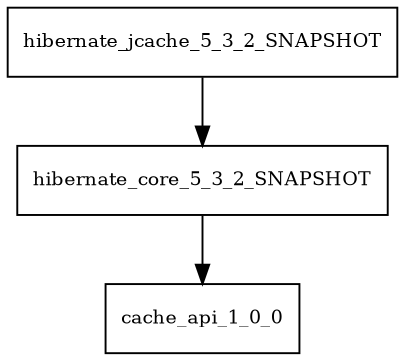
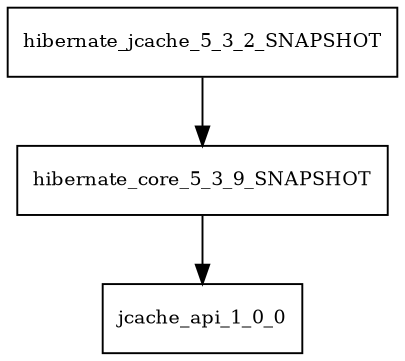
(203, 180) -> (203, 180)
(203, 319) -> (203, 319)
